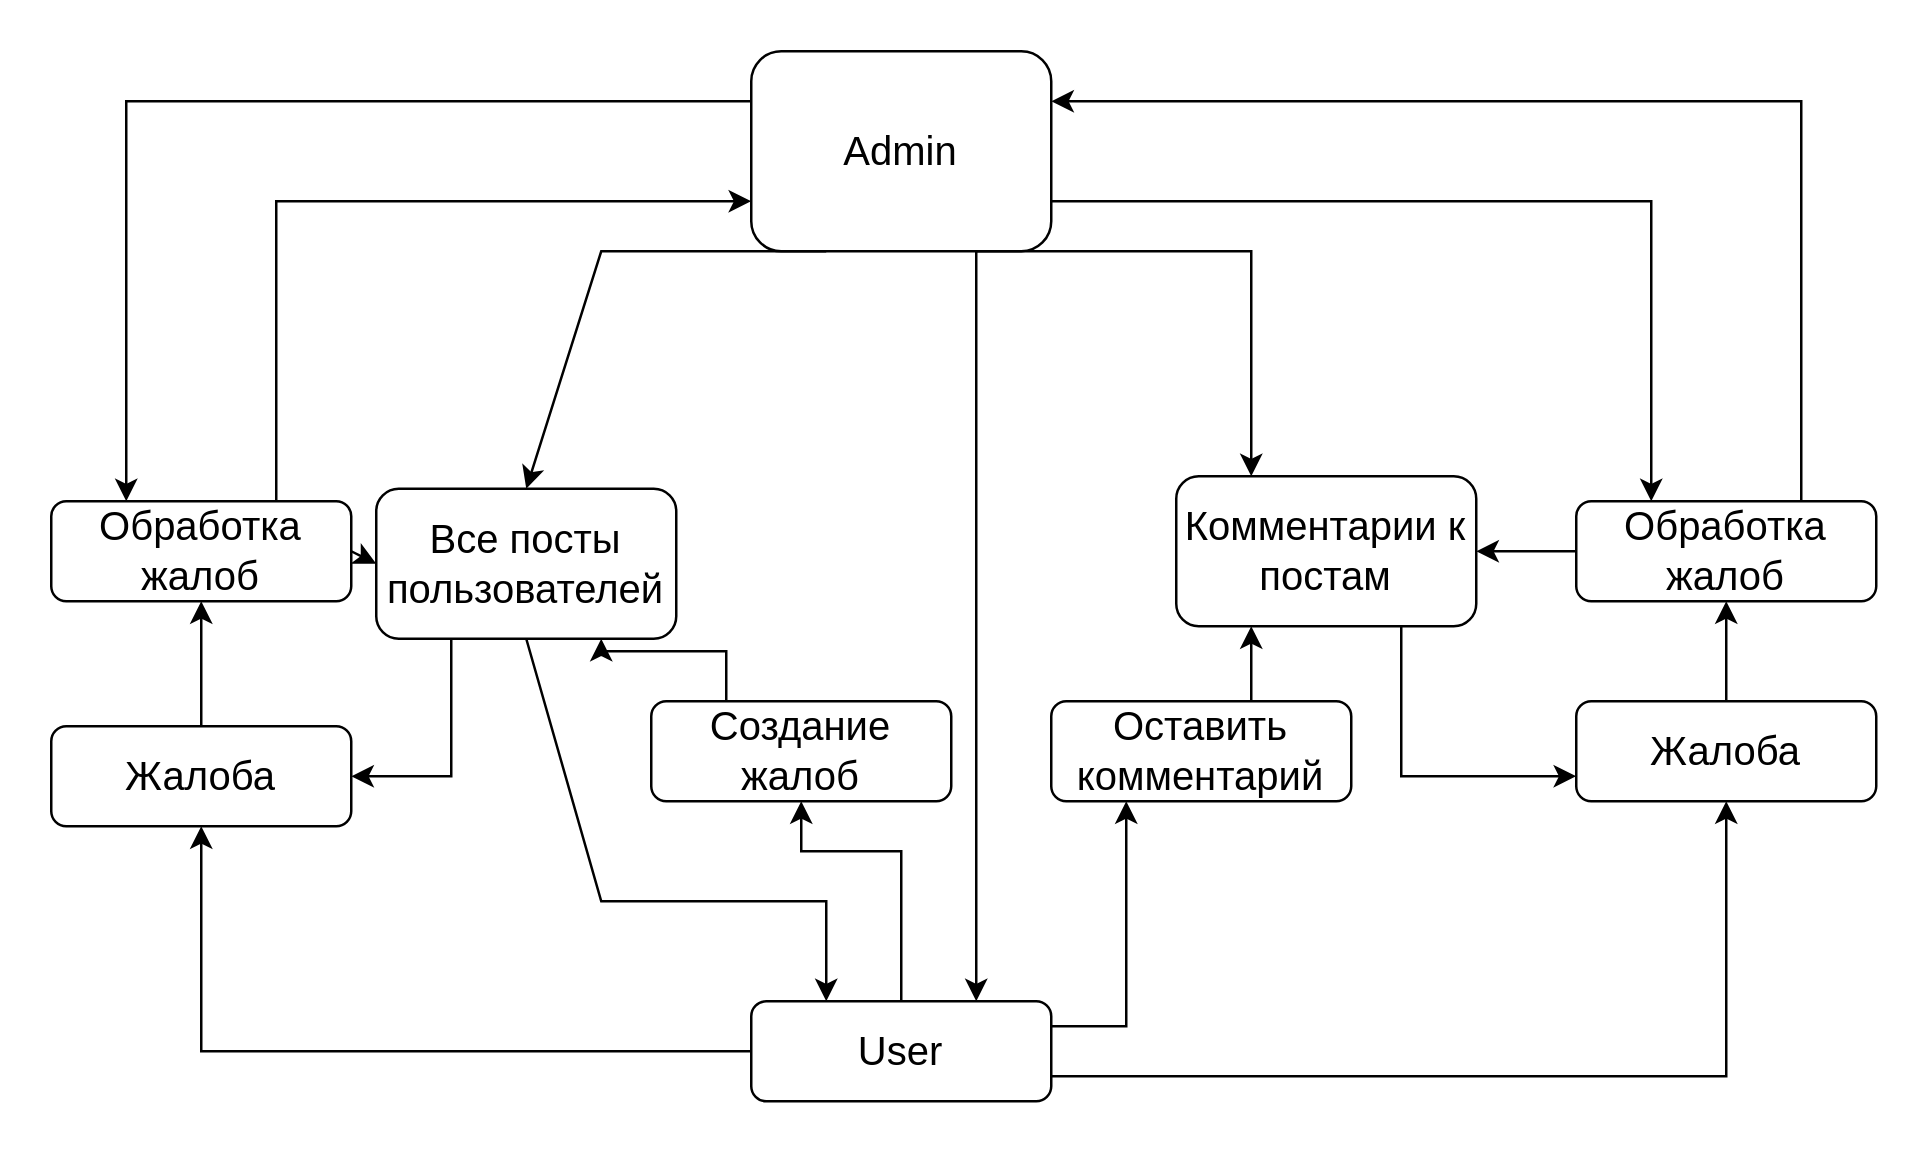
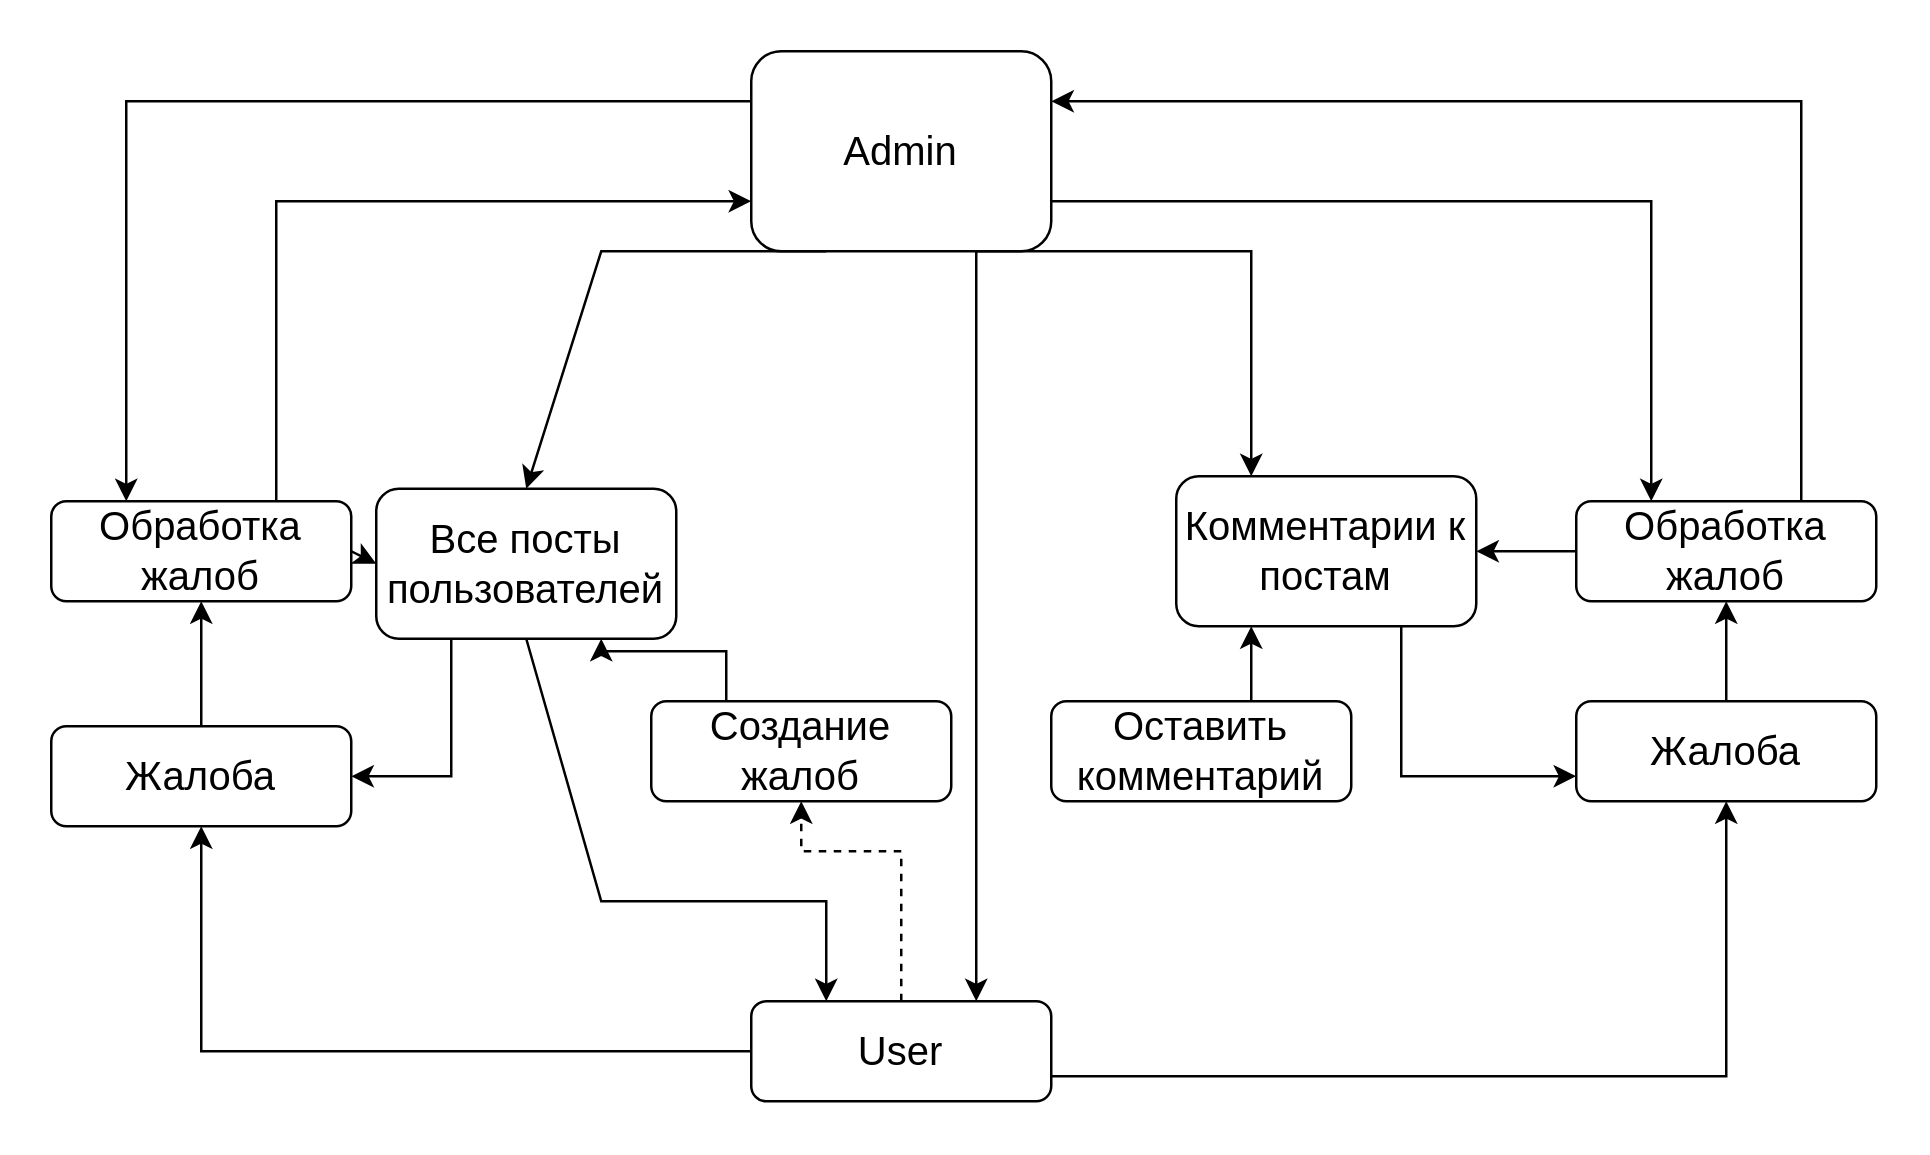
(901, 856) -> (901, 856)
(1126, 959) -> none
